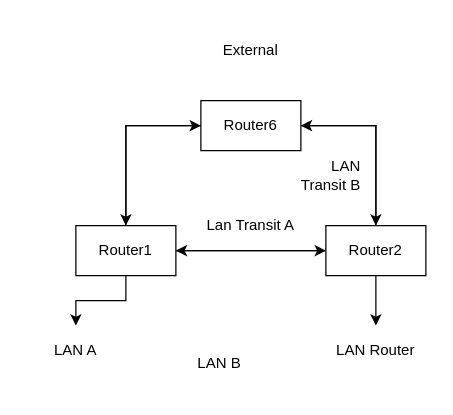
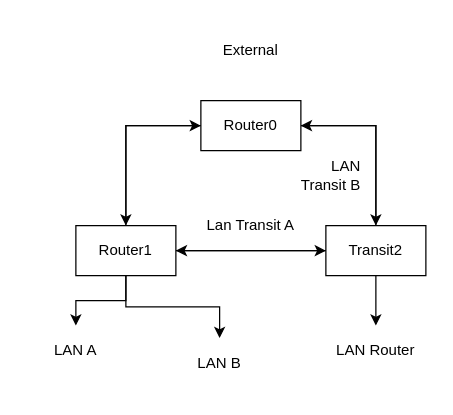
(251, 126) -> (251, 126)
(376, 251) -> (376, 251)
none -> (181, 307)
